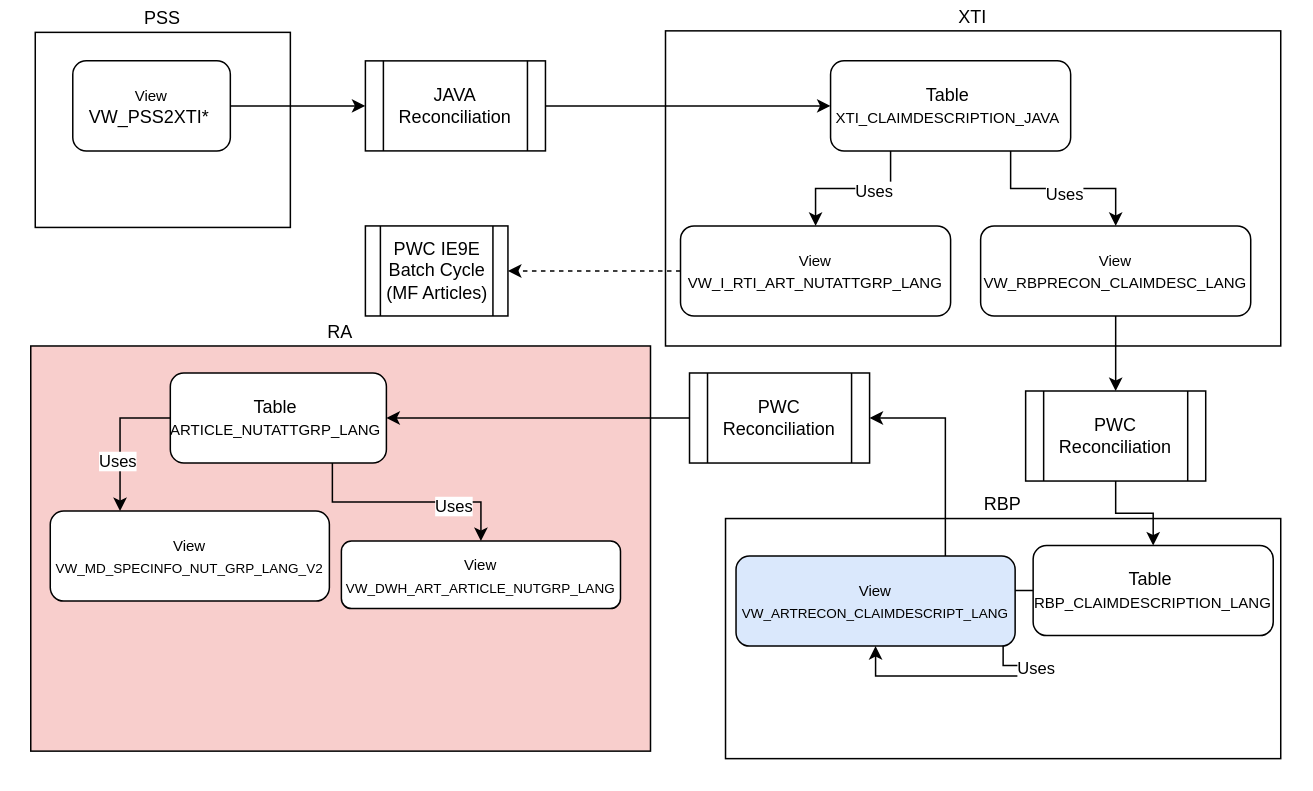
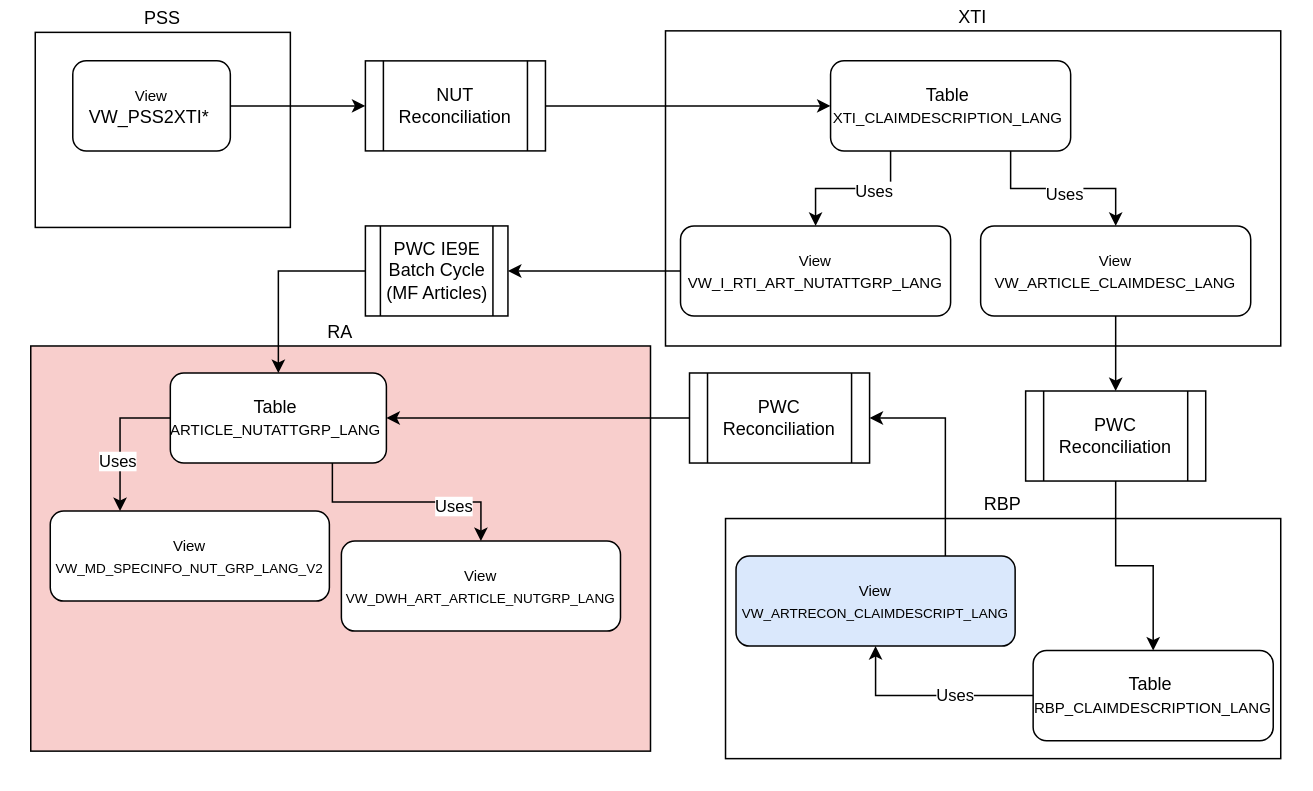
(455, 106) -> (455, 106)
(950, 106) -> (950, 106)
(598, 271) -> (598, 271)
(1115, 271) -> (1115, 271)
none -> (278, 273)
(481, 575) -> (481, 586)
(1153, 590) -> (1153, 695)
